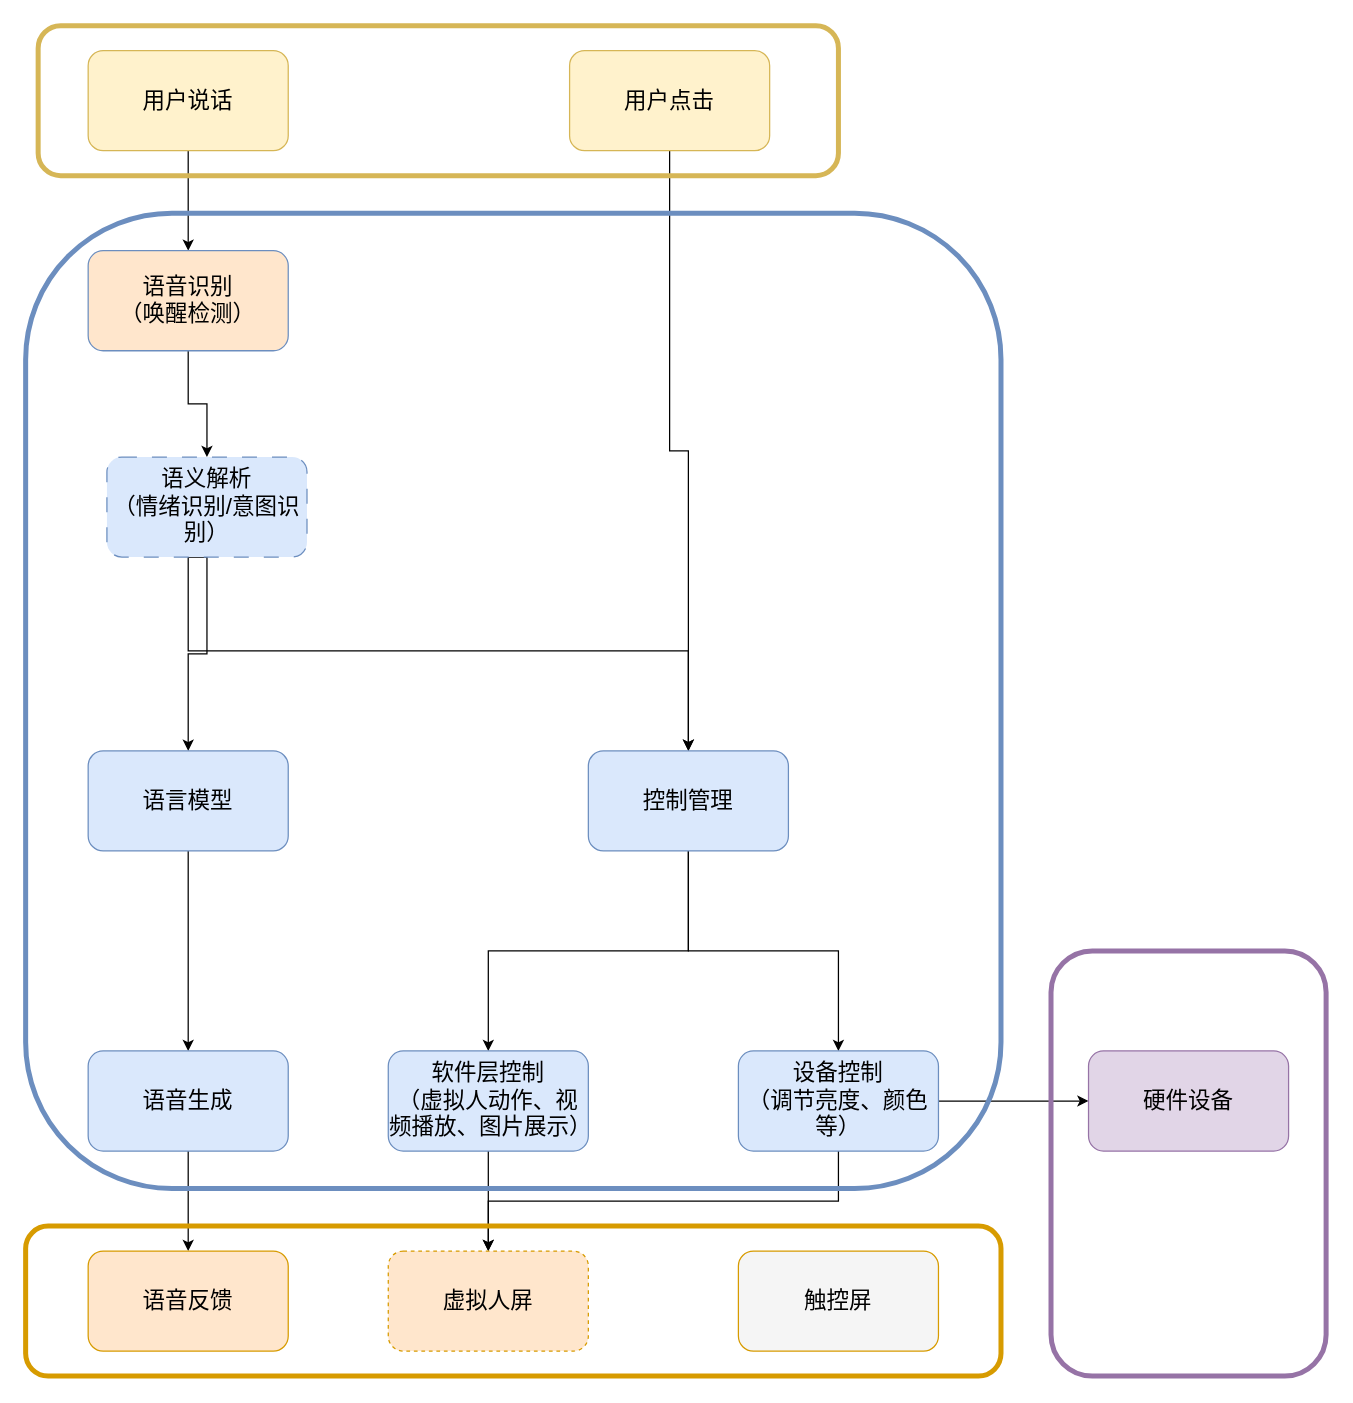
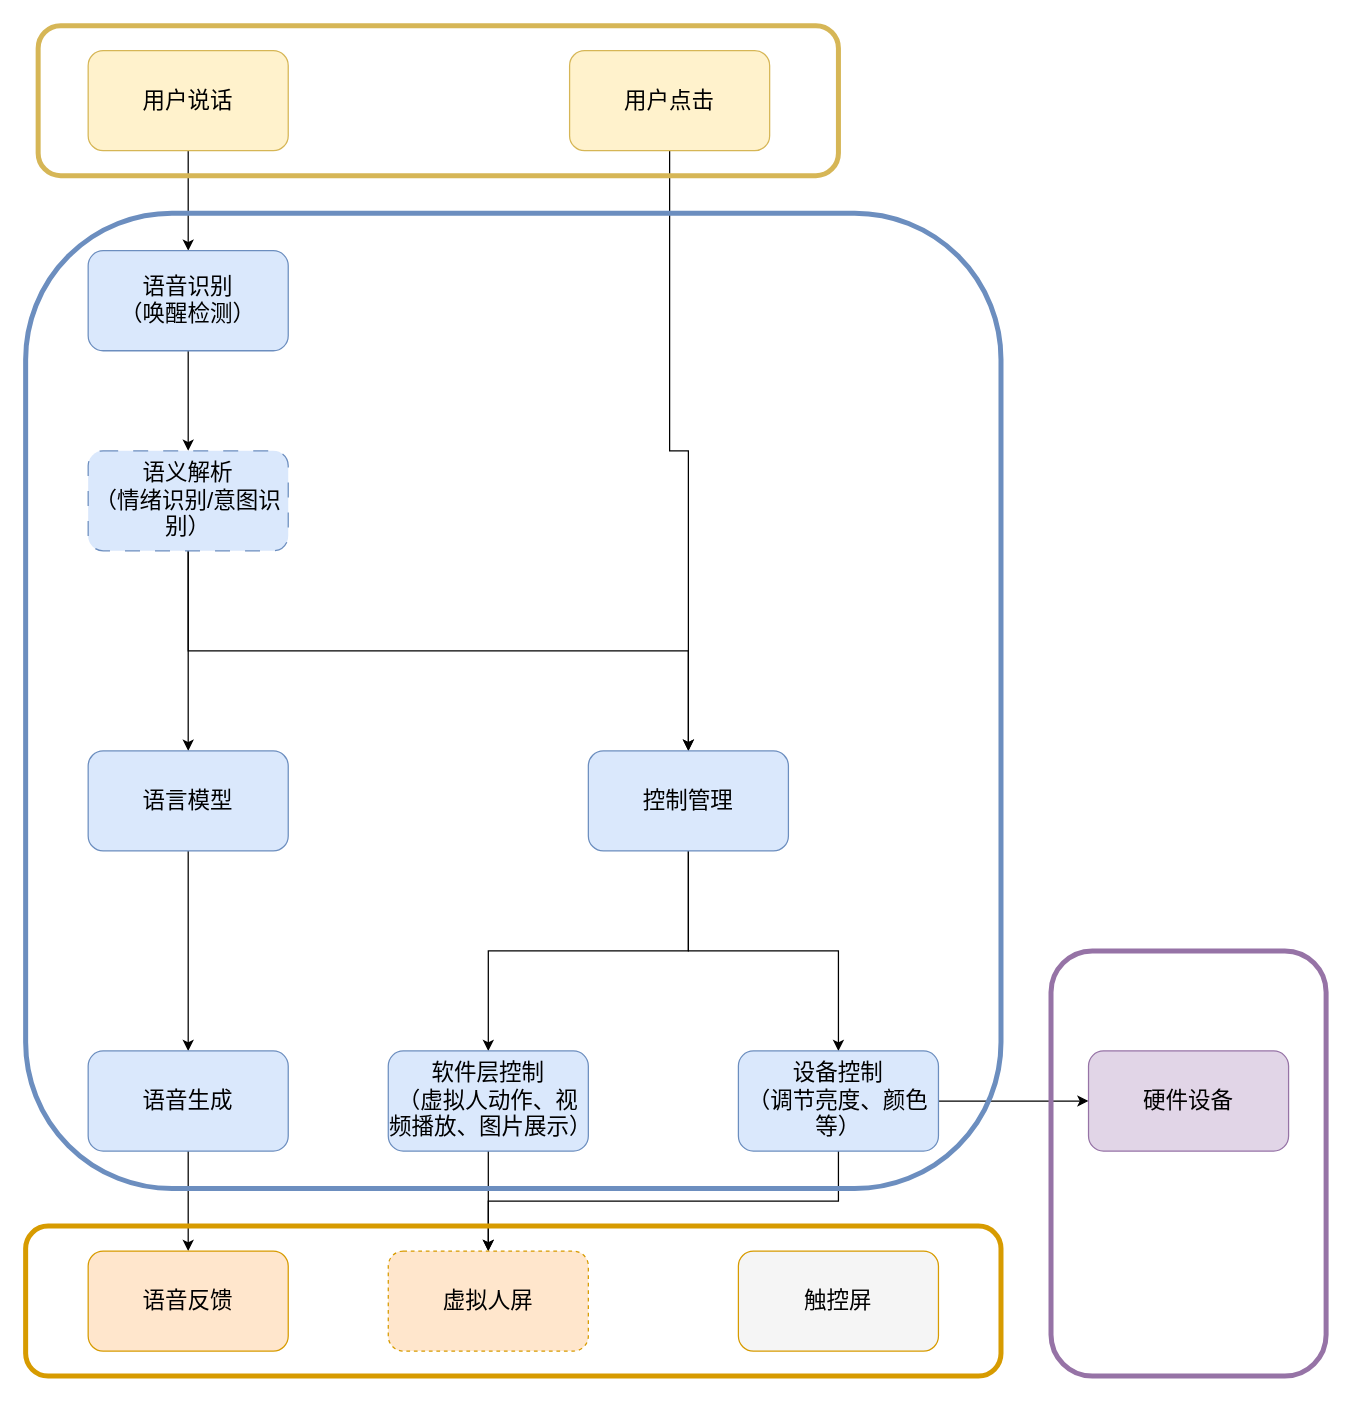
(188, 301) -> (188, 301)
(207, 507) -> (188, 501)
